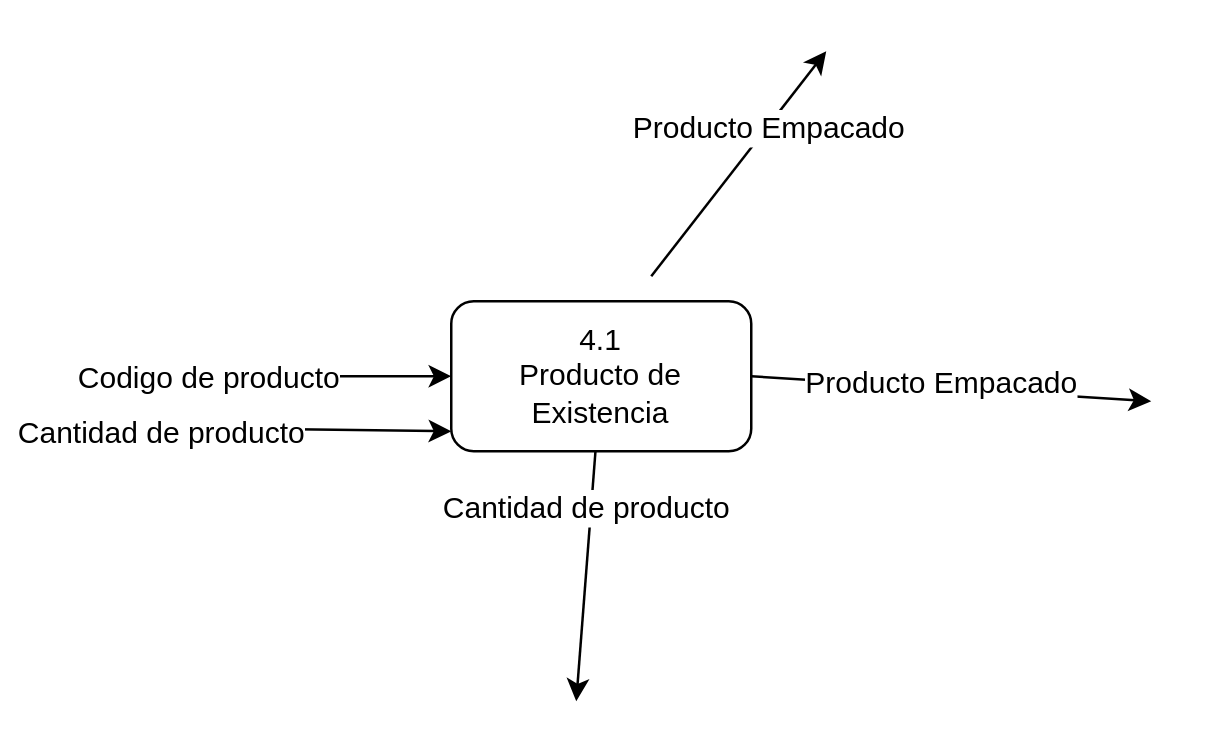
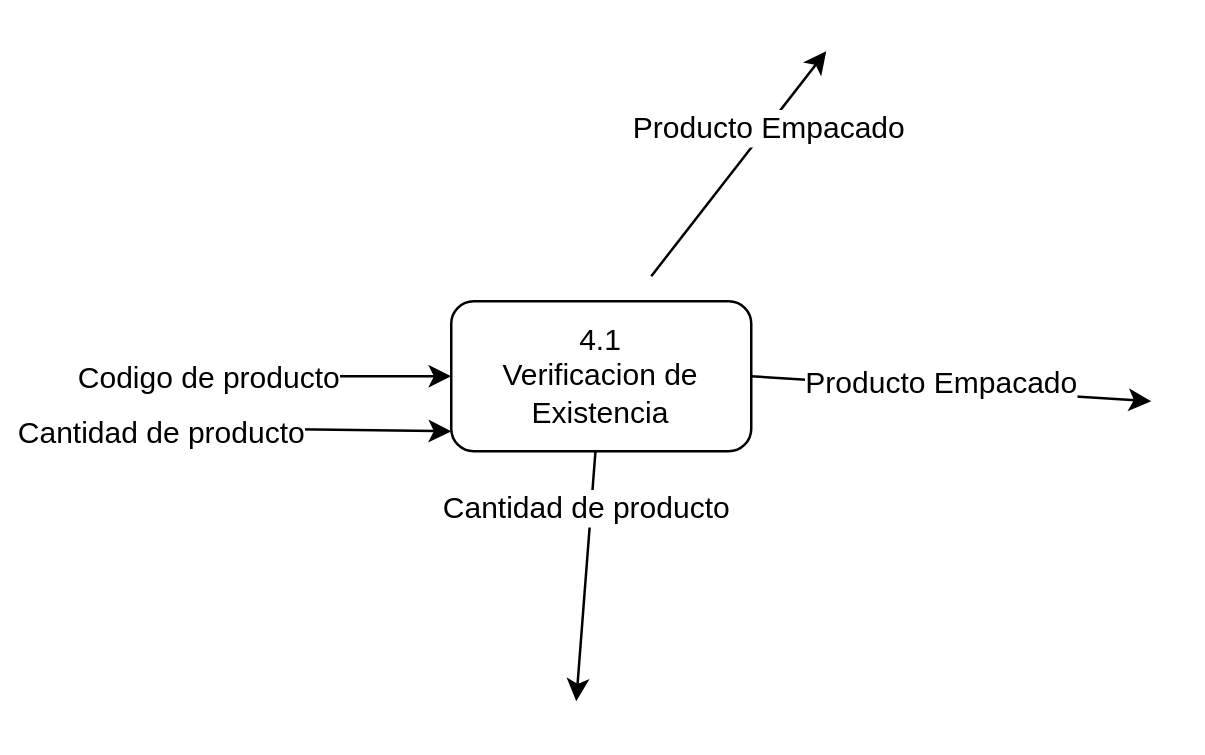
(601, 376) -> (601, 376)
